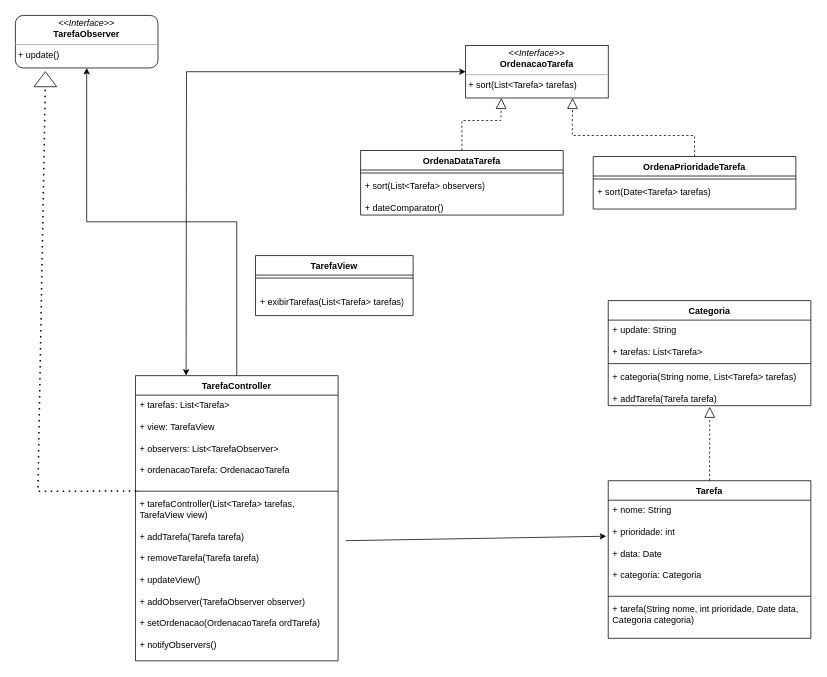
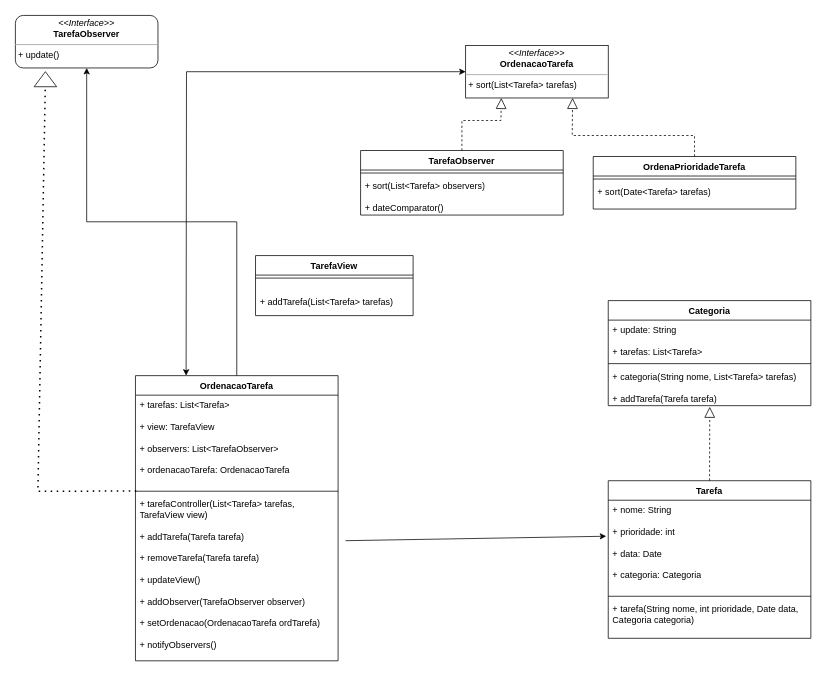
(462, 161) -> (462, 161)
(335, 297) -> (335, 297)
(237, 386) -> (237, 386)
